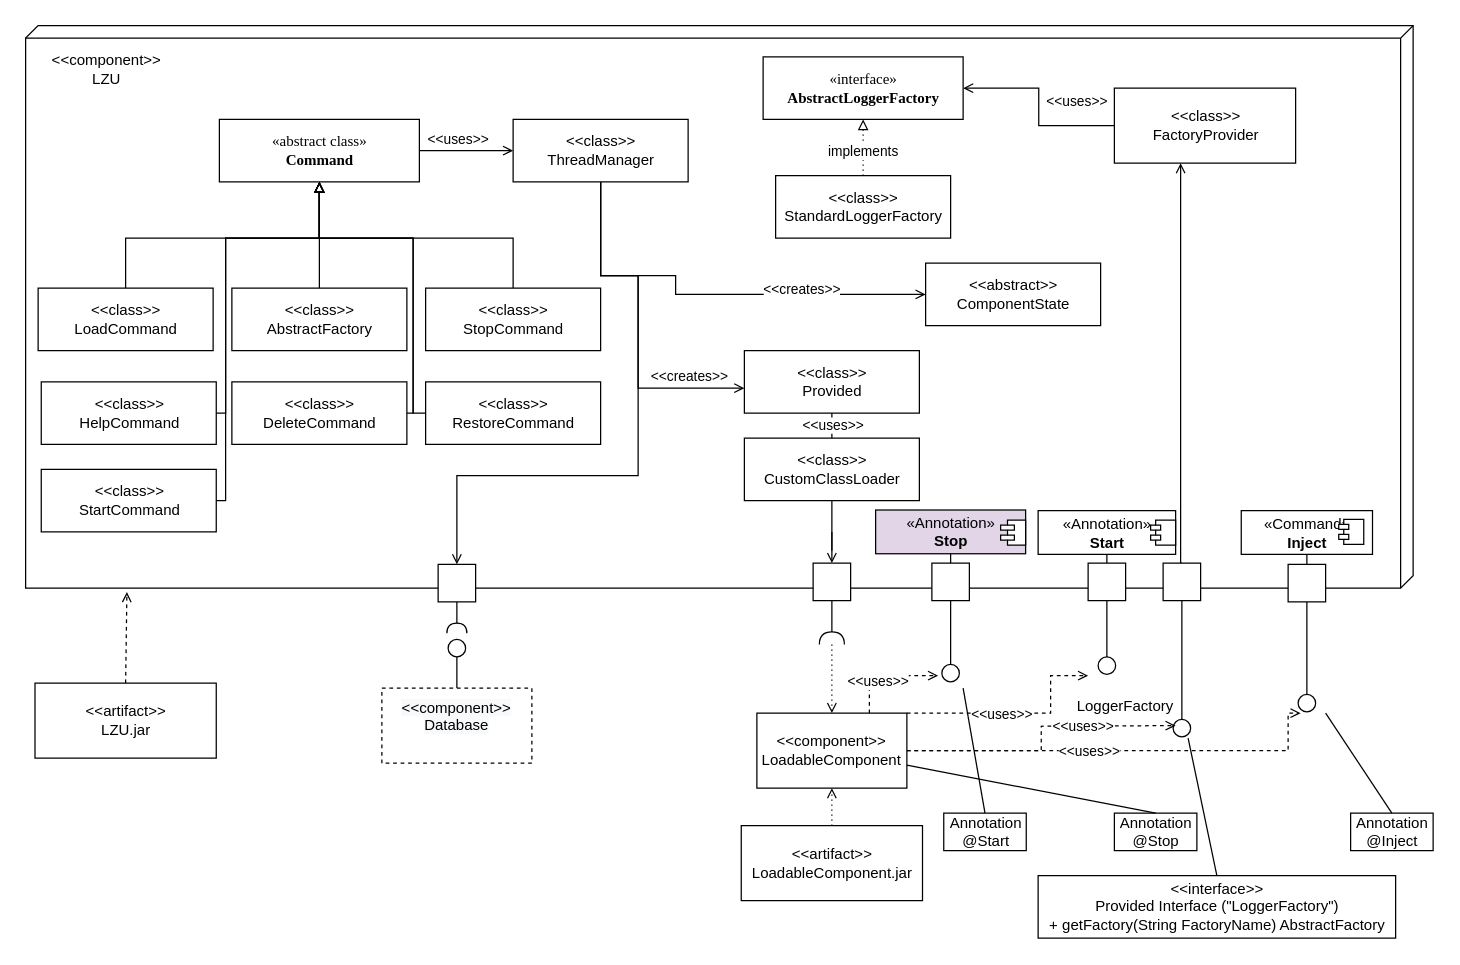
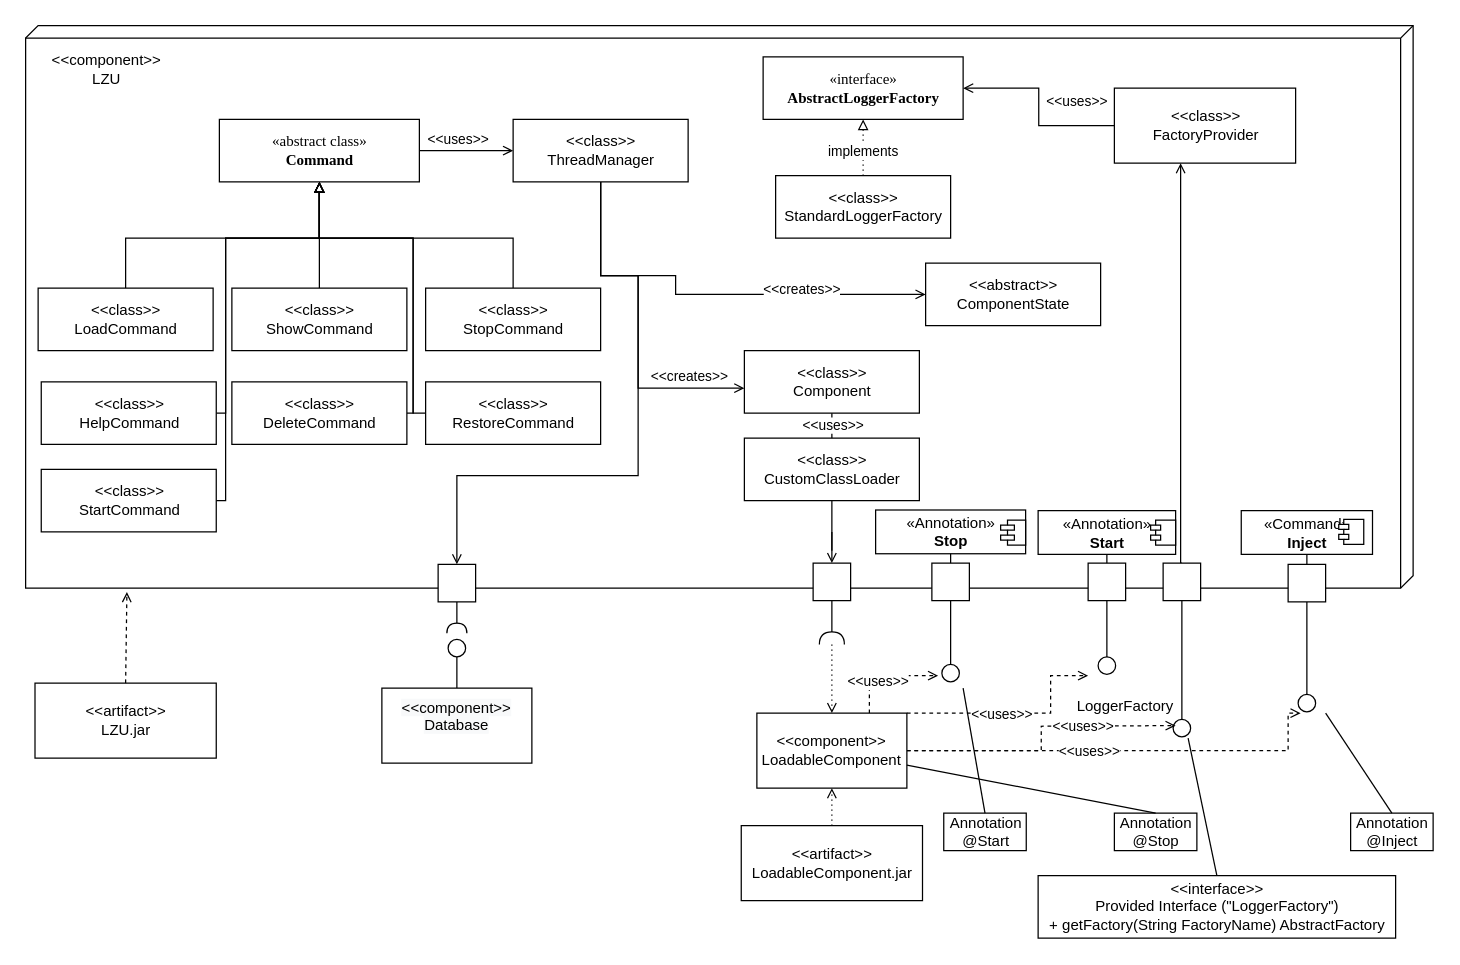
(320, 319) -> (320, 319)
(833, 382) -> (833, 382)
(951, 532) -> (951, 532)
(457, 726) -> (457, 726)
